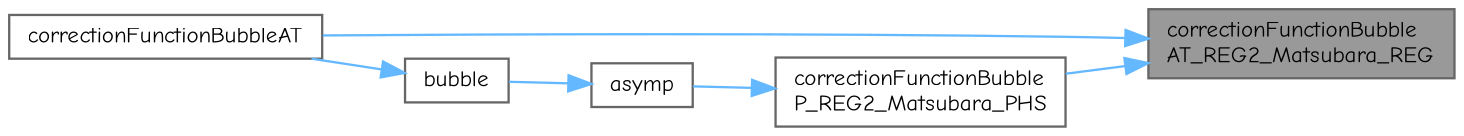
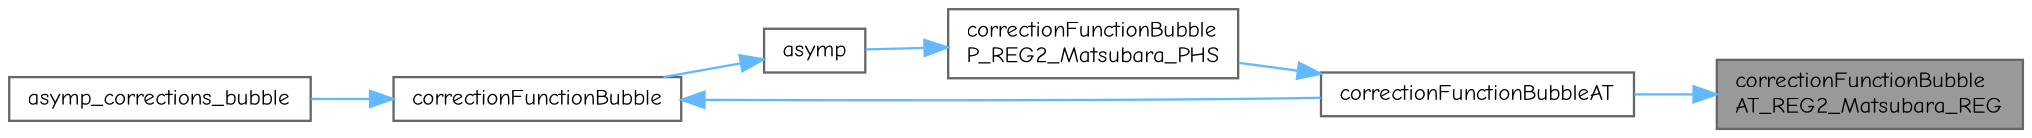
(1095, 70) -> (1268, 67)
(457, 81) -> (537, 99)
none -> (160, 99)
